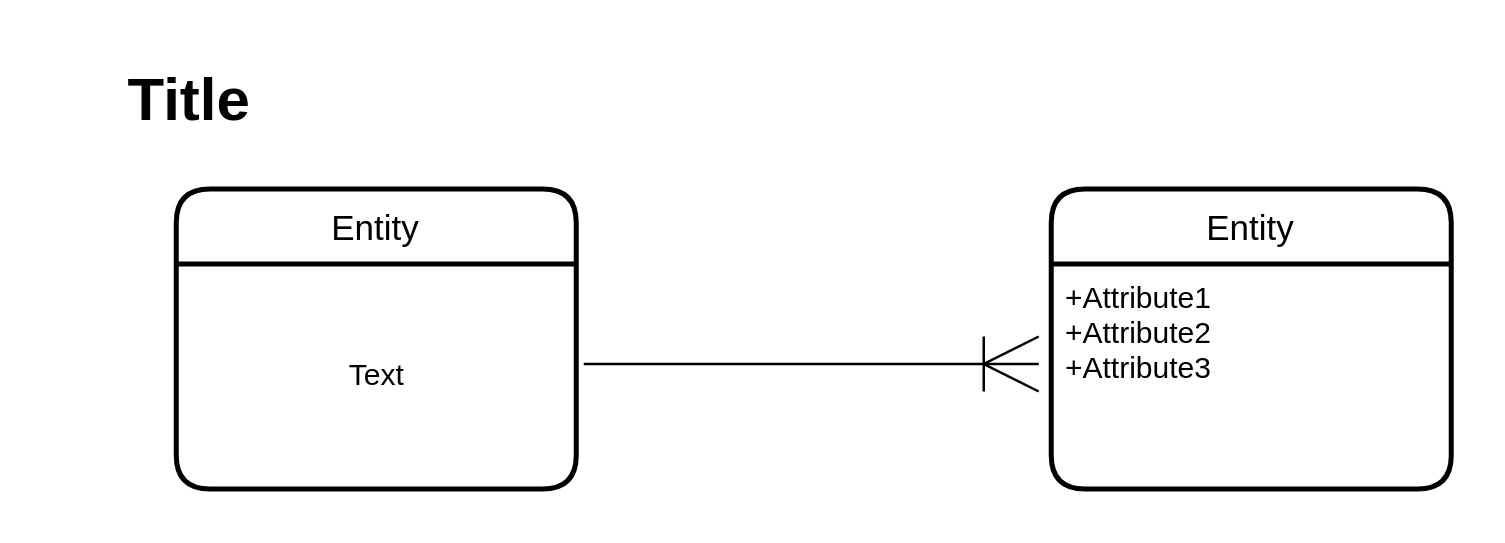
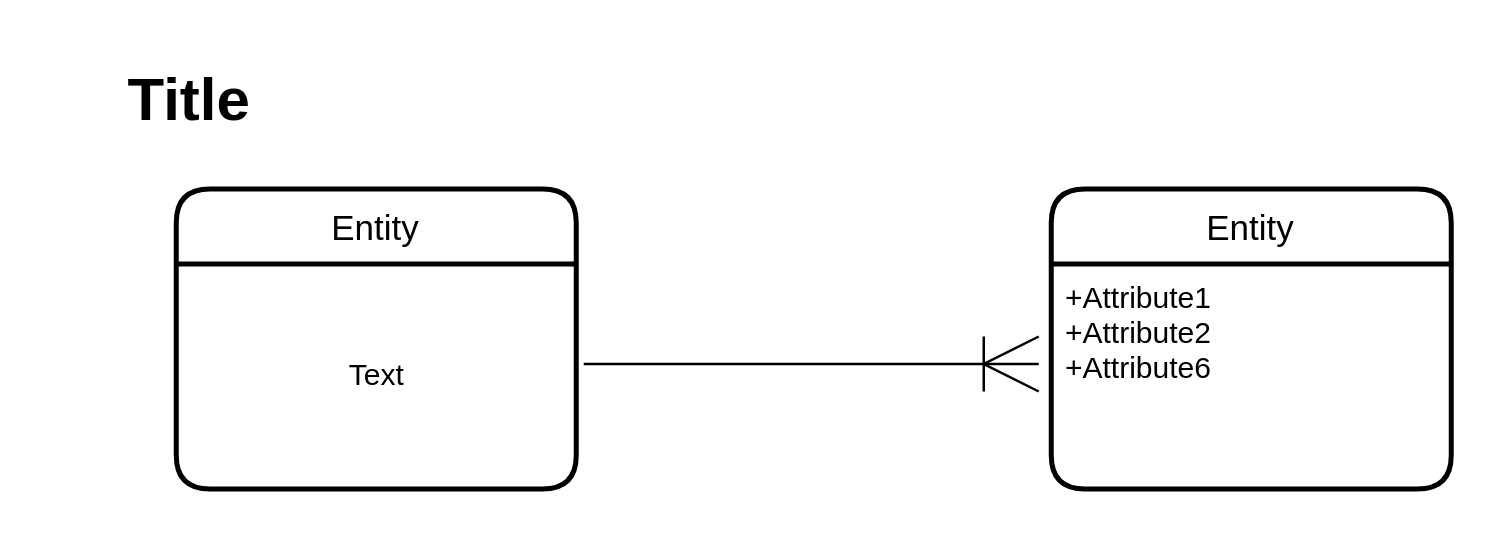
(1154, 298) -> (1154, 298)
